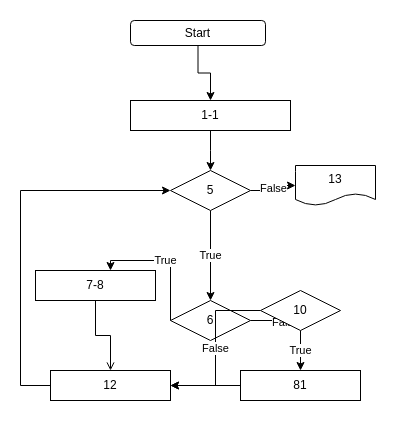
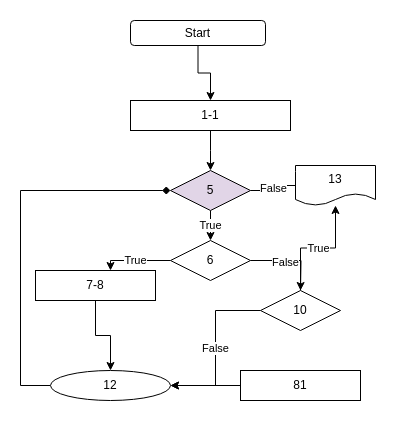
(287, 186) -> (289, 186)
(162, 191) -> (162, 191)
(211, 191) -> (211, 191)
(211, 321) -> (211, 261)
(301, 347) -> (331, 248)
(111, 364) -> (111, 362)
(111, 386) -> (111, 386)
